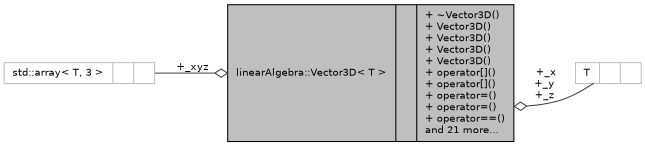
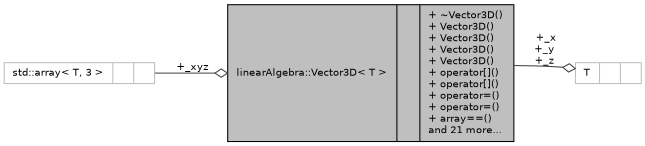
(562, 100) -> (538, 66)
(465, 119) -> (460, 119)
